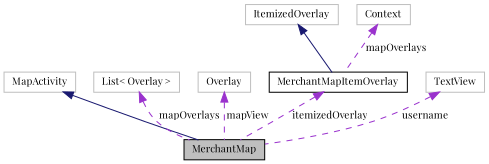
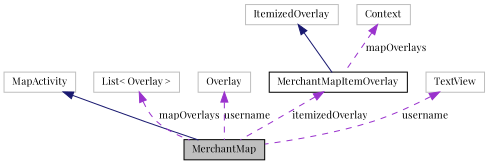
(247, 116) -> (247, 116)
